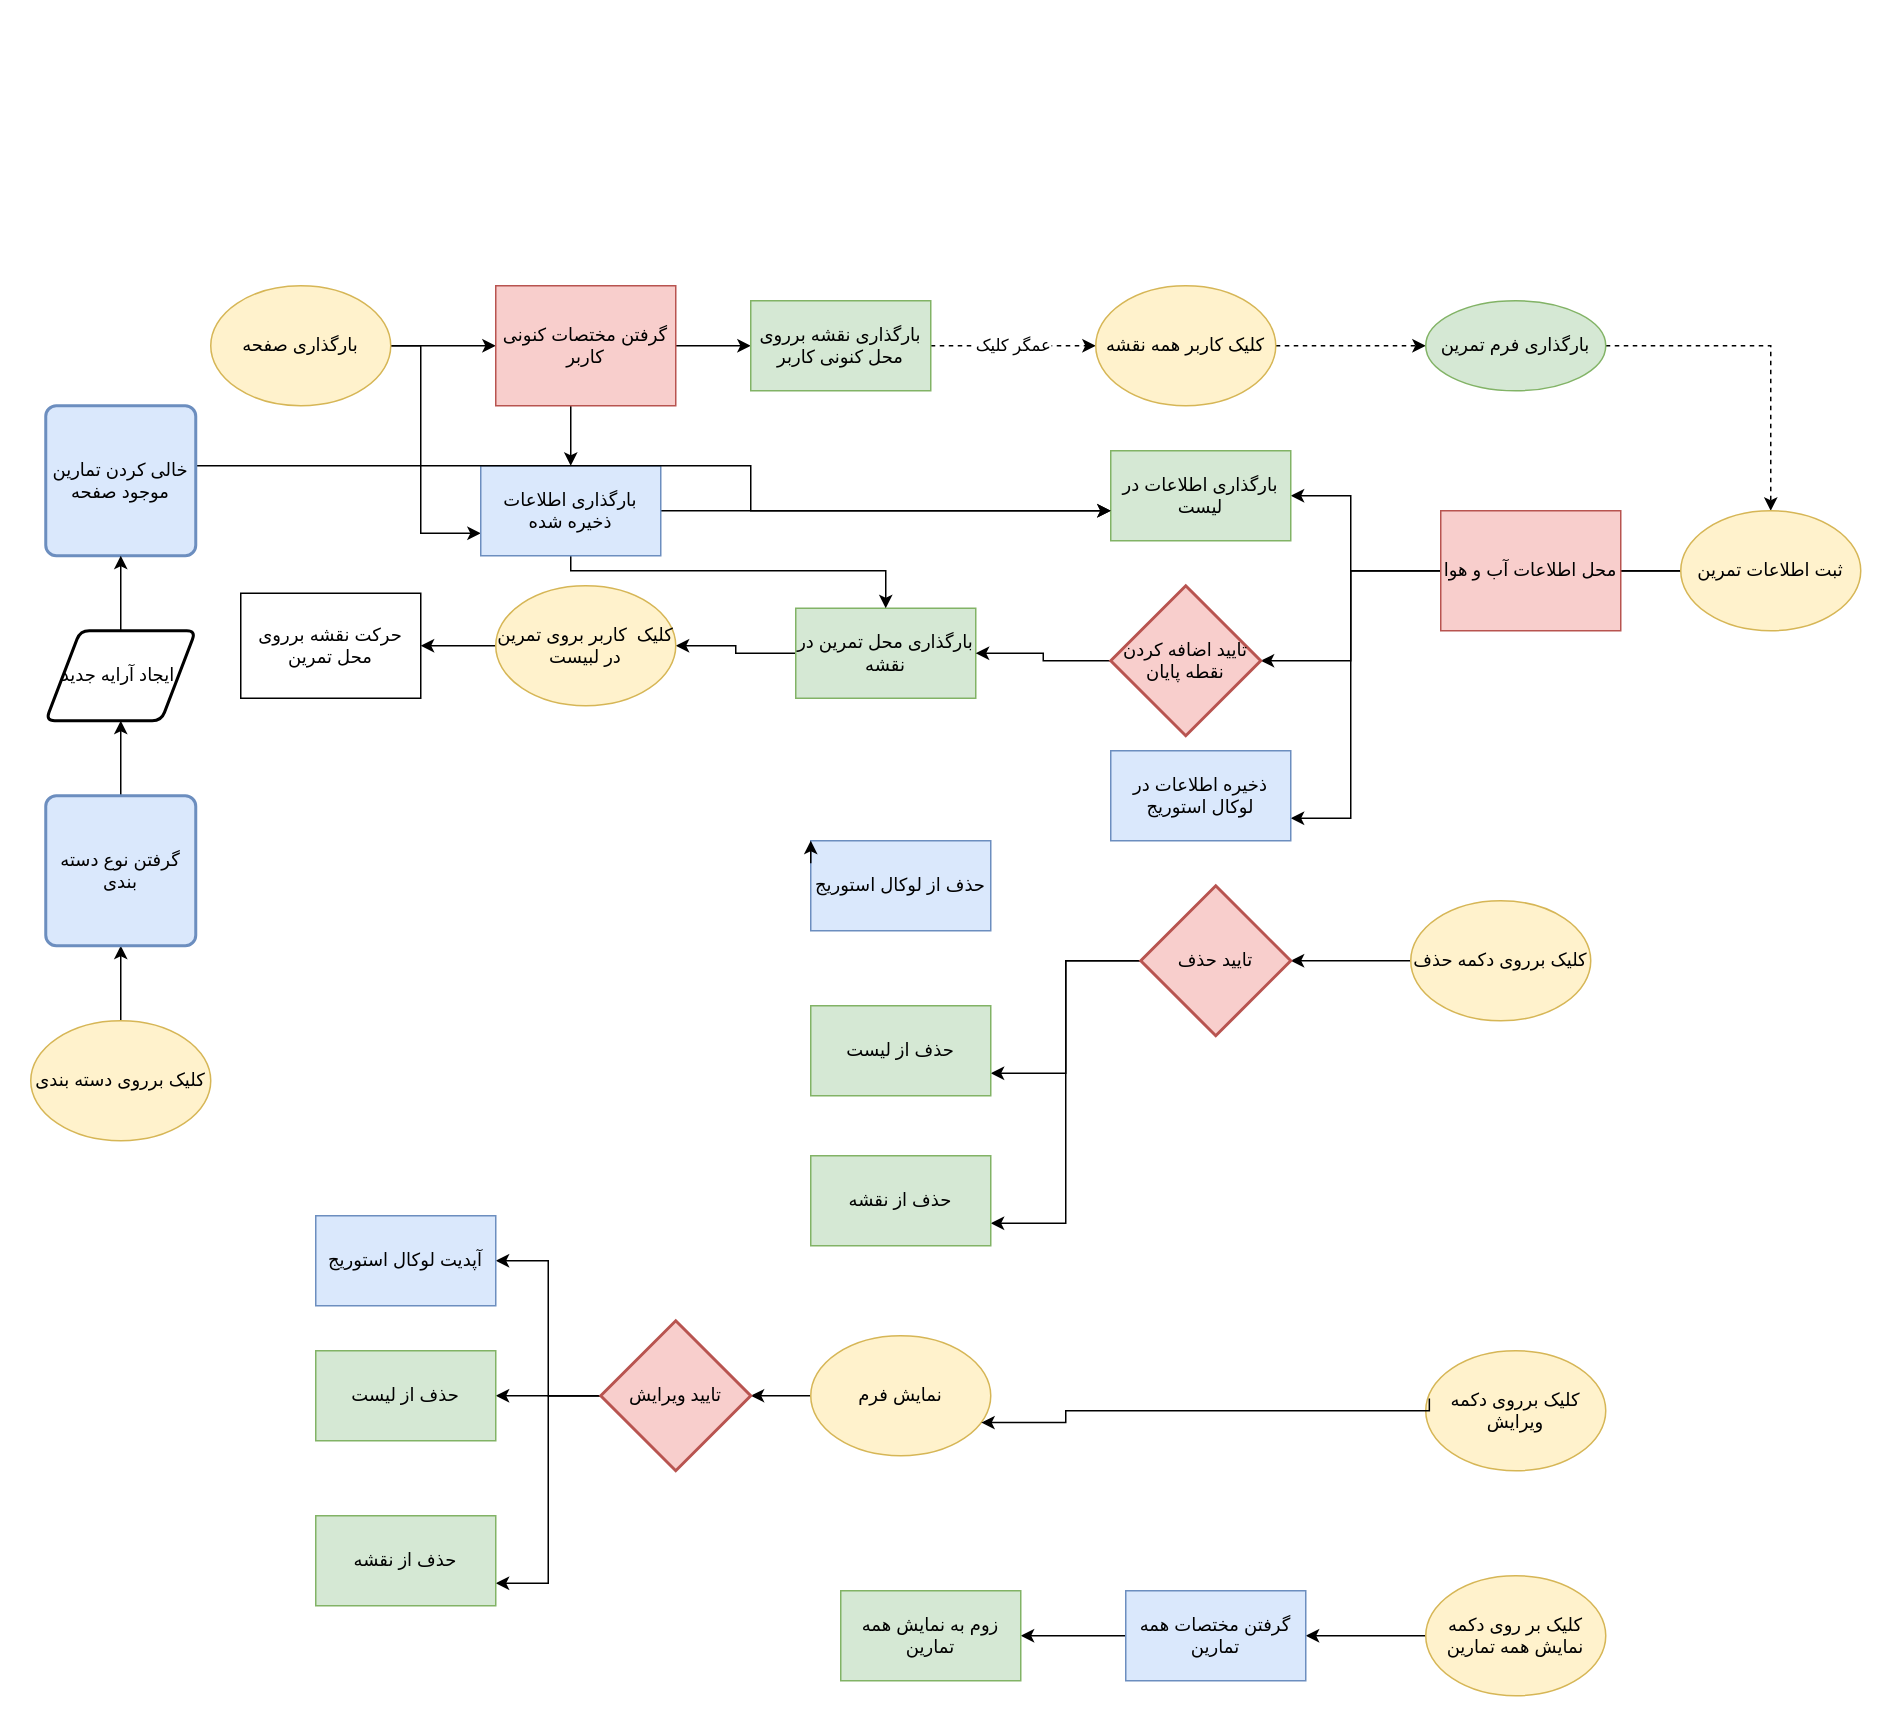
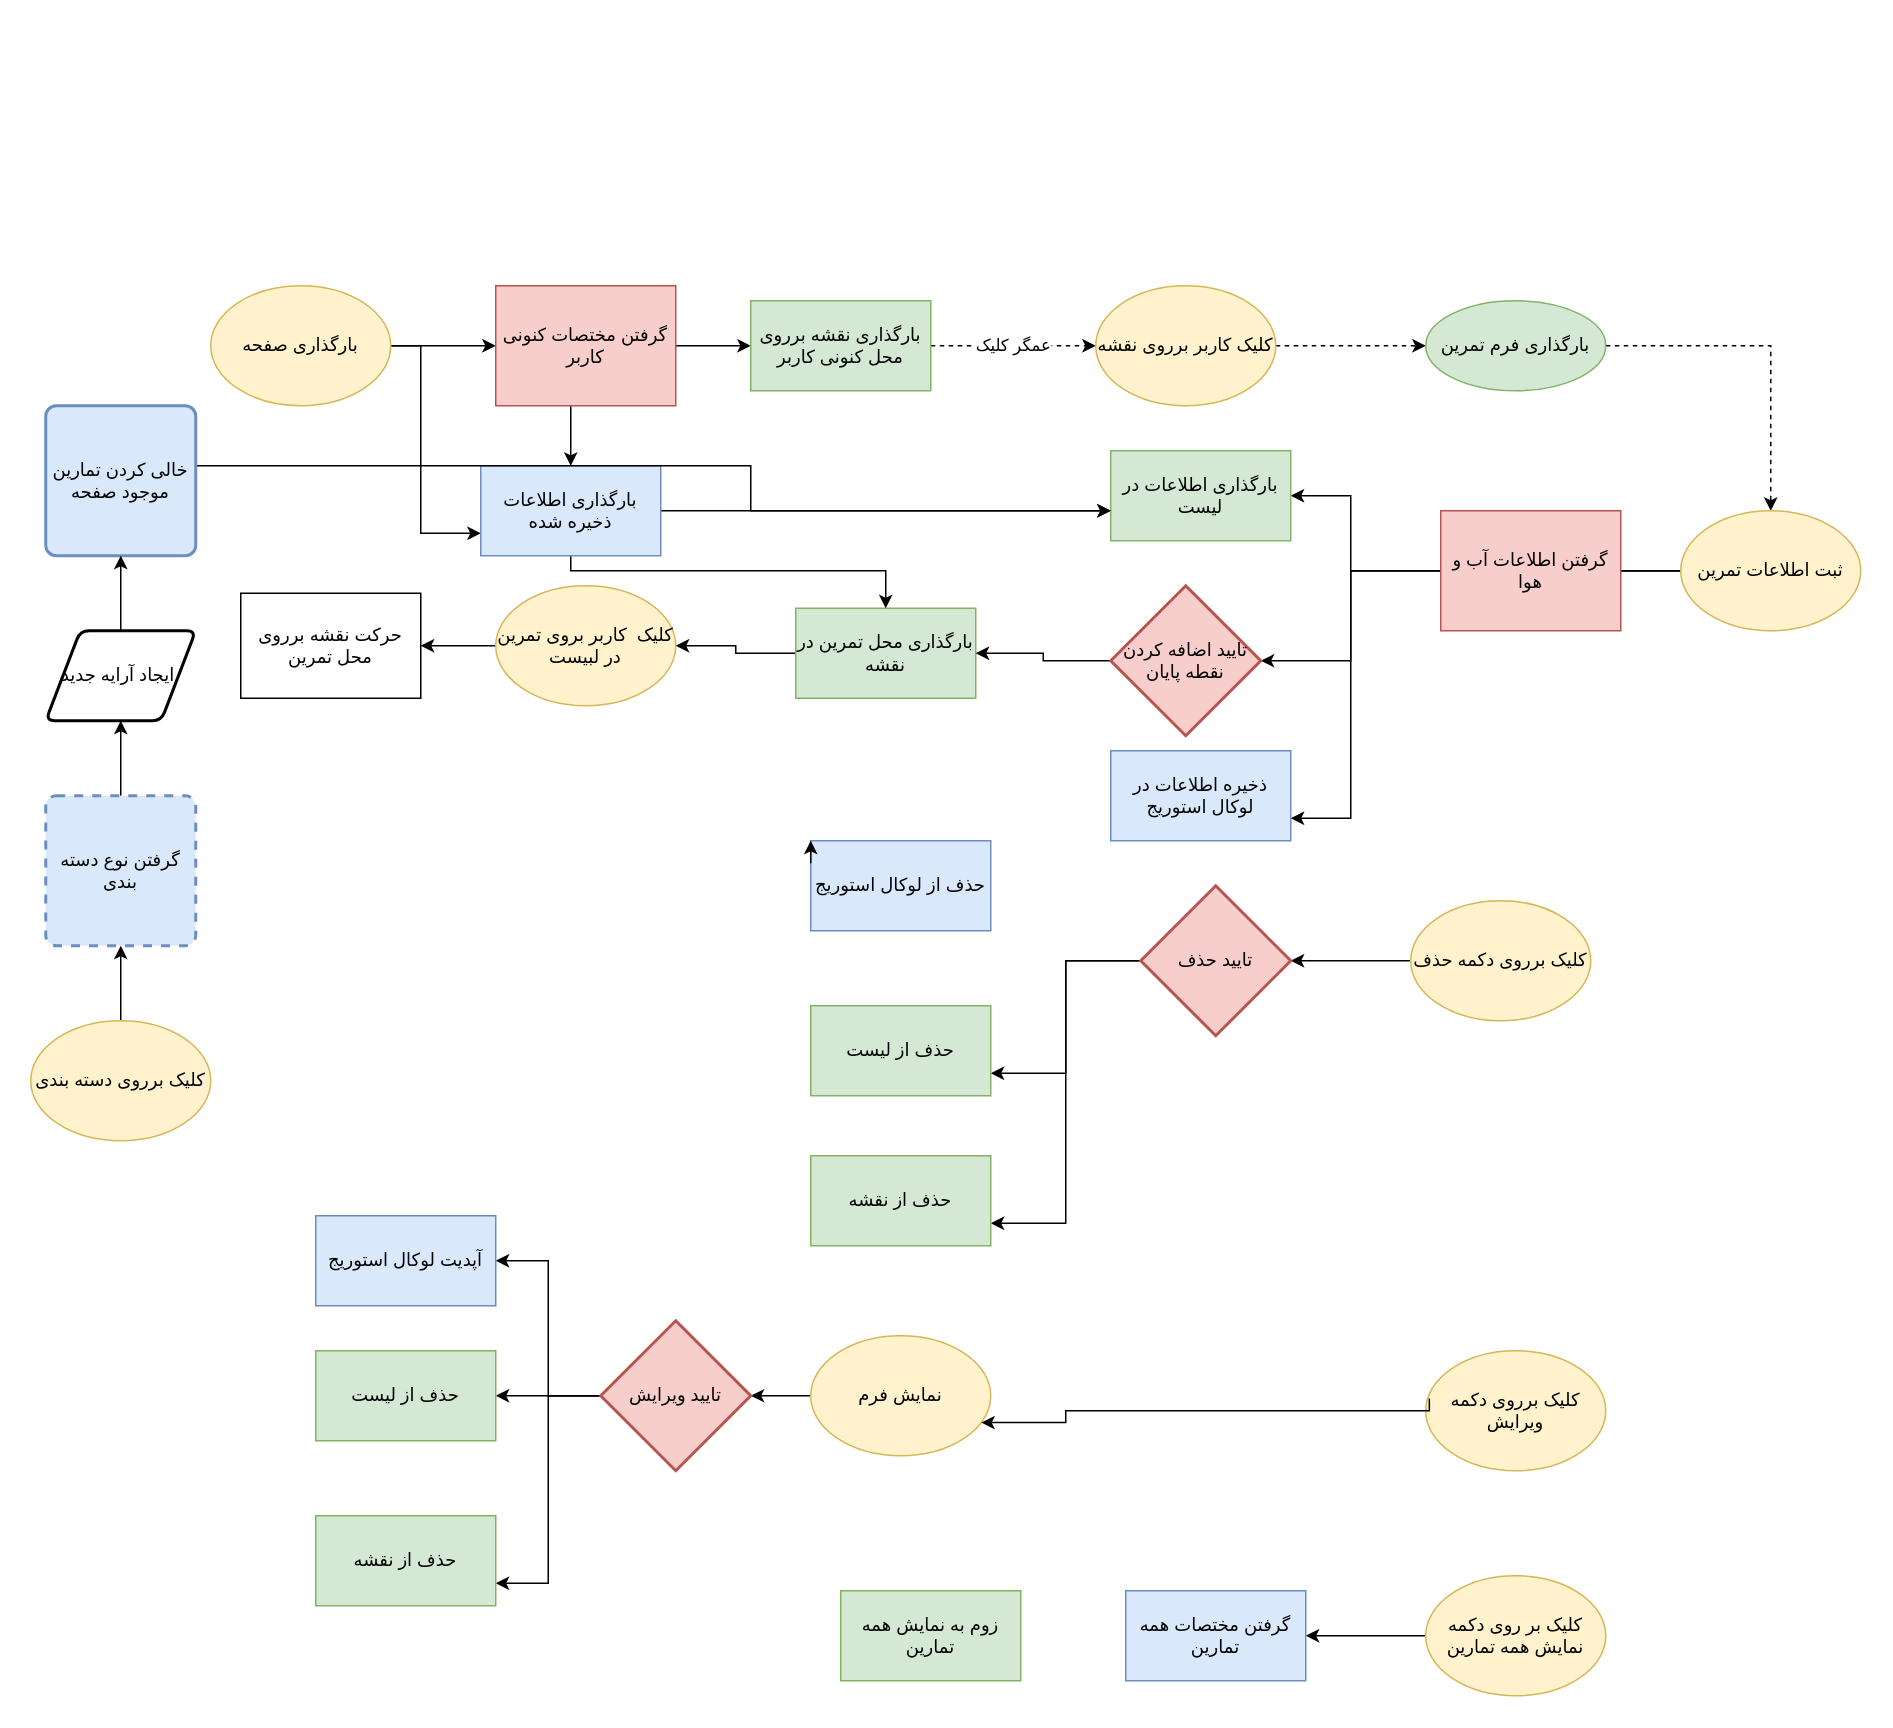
(1186, 346) -> (1186, 346)
(1531, 571) -> (1531, 571)
(121, 871) -> (121, 871)
(1079, 1636) -> none
